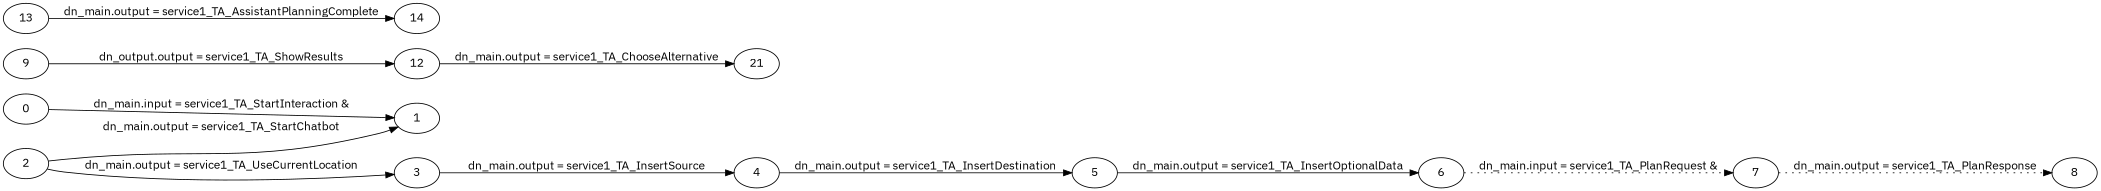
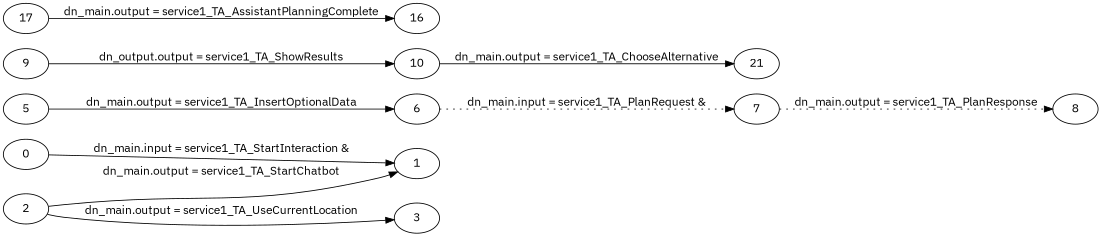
(26, 18) -> (26, 18)
(417, 18) -> (417, 18)
(417, 64) -> (417, 64)
(757, 173) -> none
